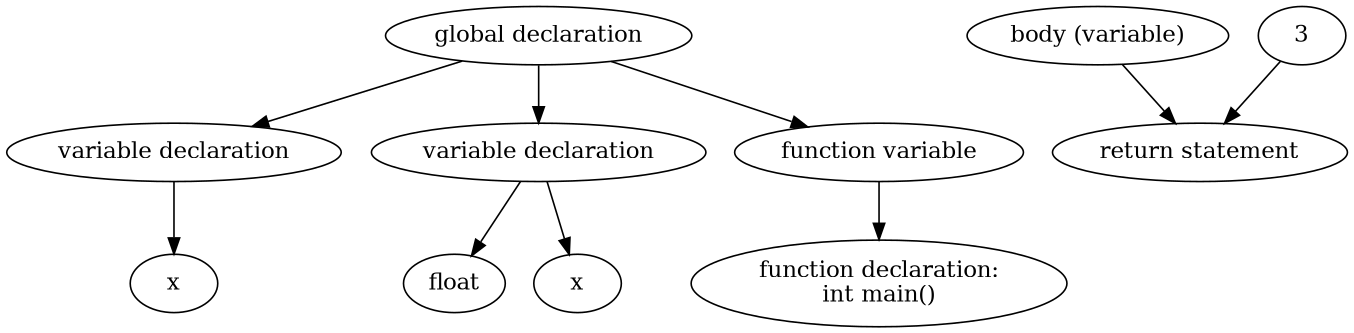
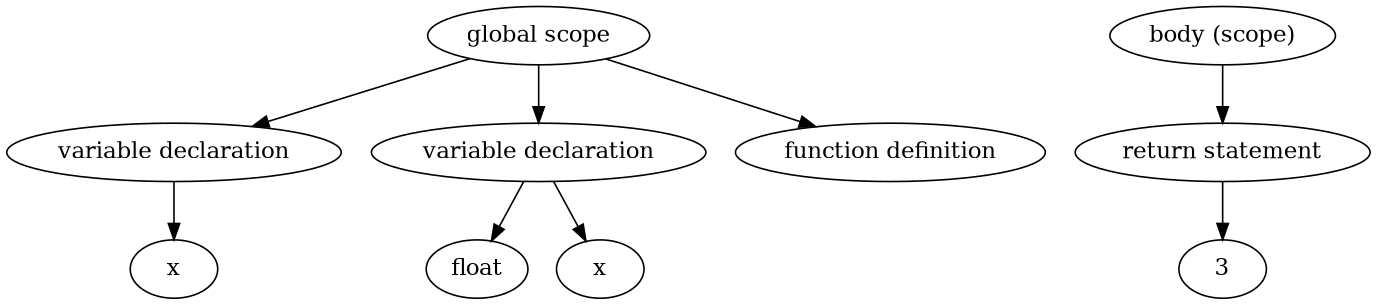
(539, 36) -> (539, 36)
(1098, 36) -> (1223, 36)
(1258, 86) -> (1223, 203)
(879, 152) -> (890, 152)
(879, 283) -> none
